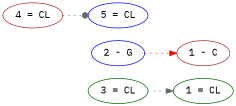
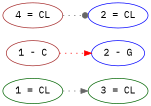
(118, 15) -> (118, 15)
(157, 53) -> (72, 53)
(157, 91) -> (72, 91)
